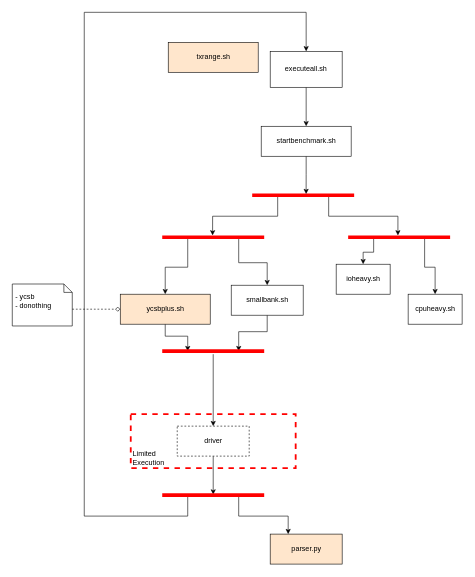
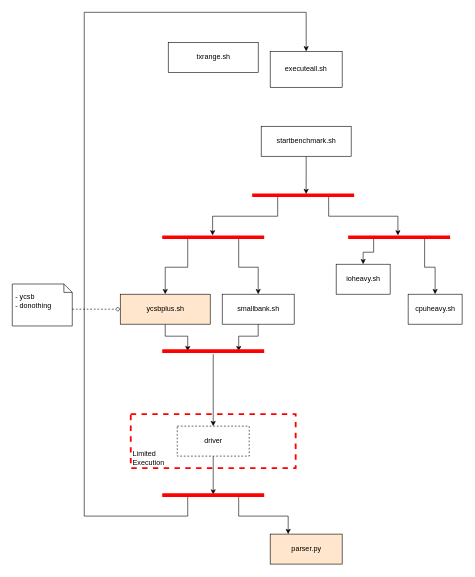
(213, 57) -> (213, 57)
(306, 120) -> none
(267, 300) -> (258, 309)
